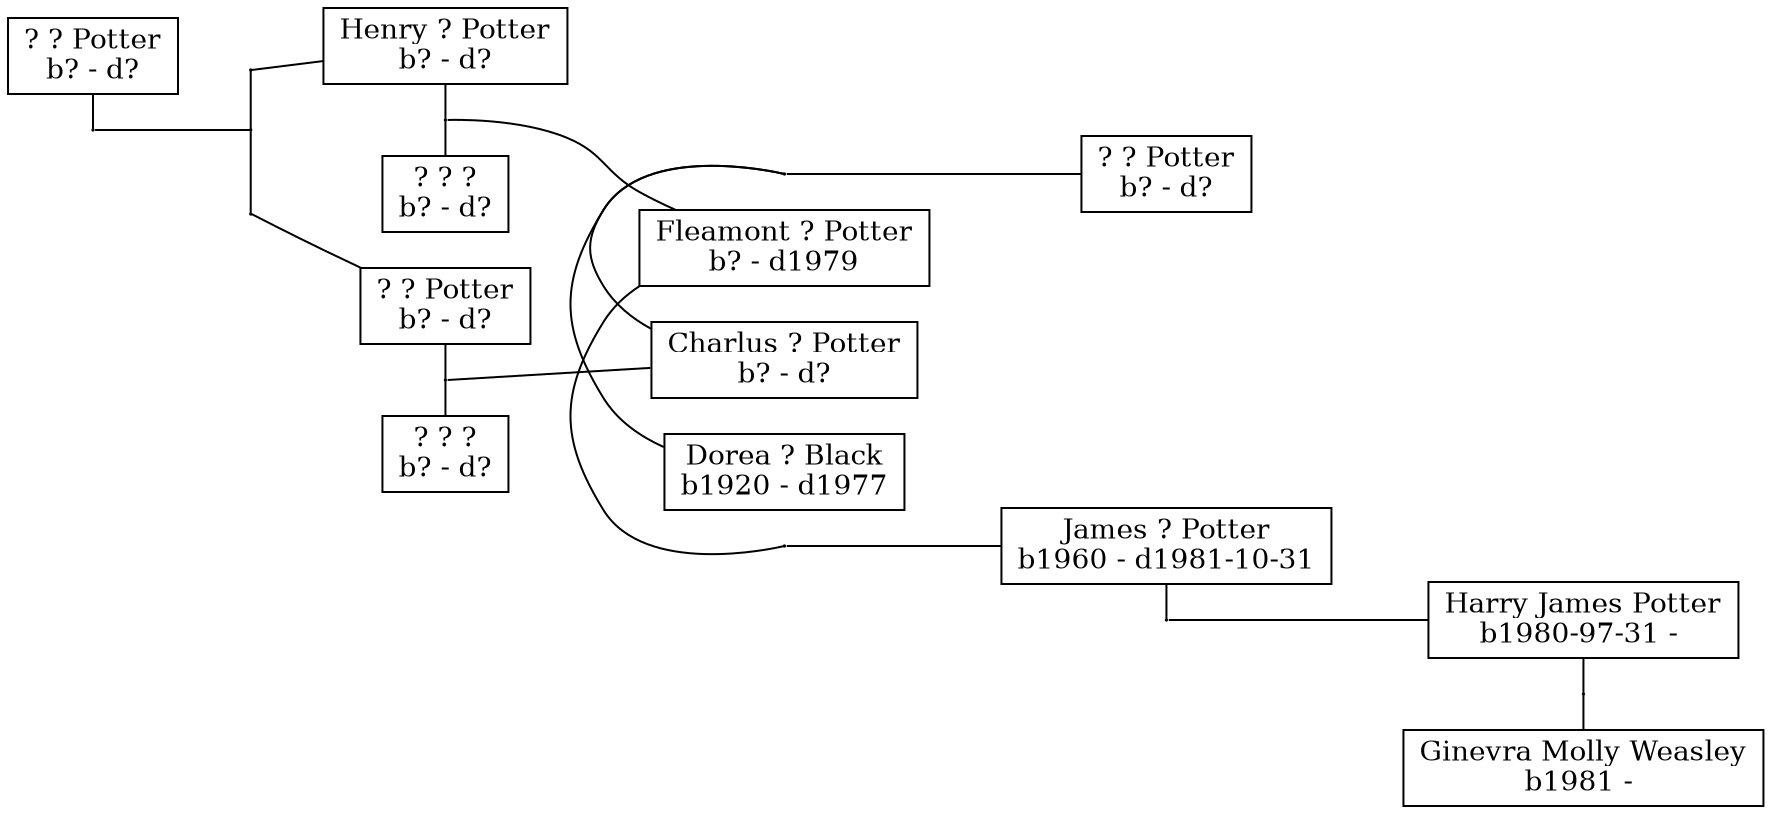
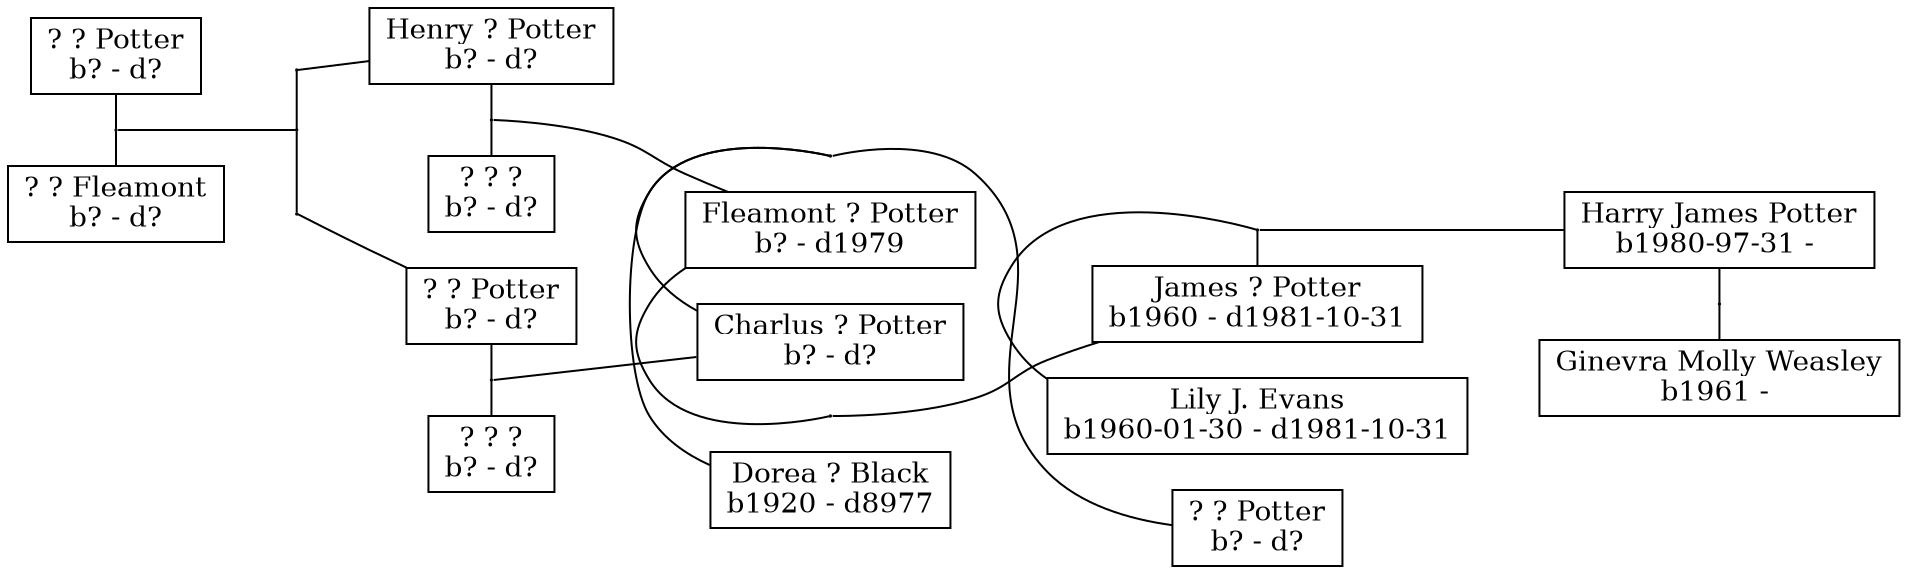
none -> (116, 204)
none -> (1257, 416)
(784, 472) -> (830, 490)
(1583, 768) -> (1719, 378)
